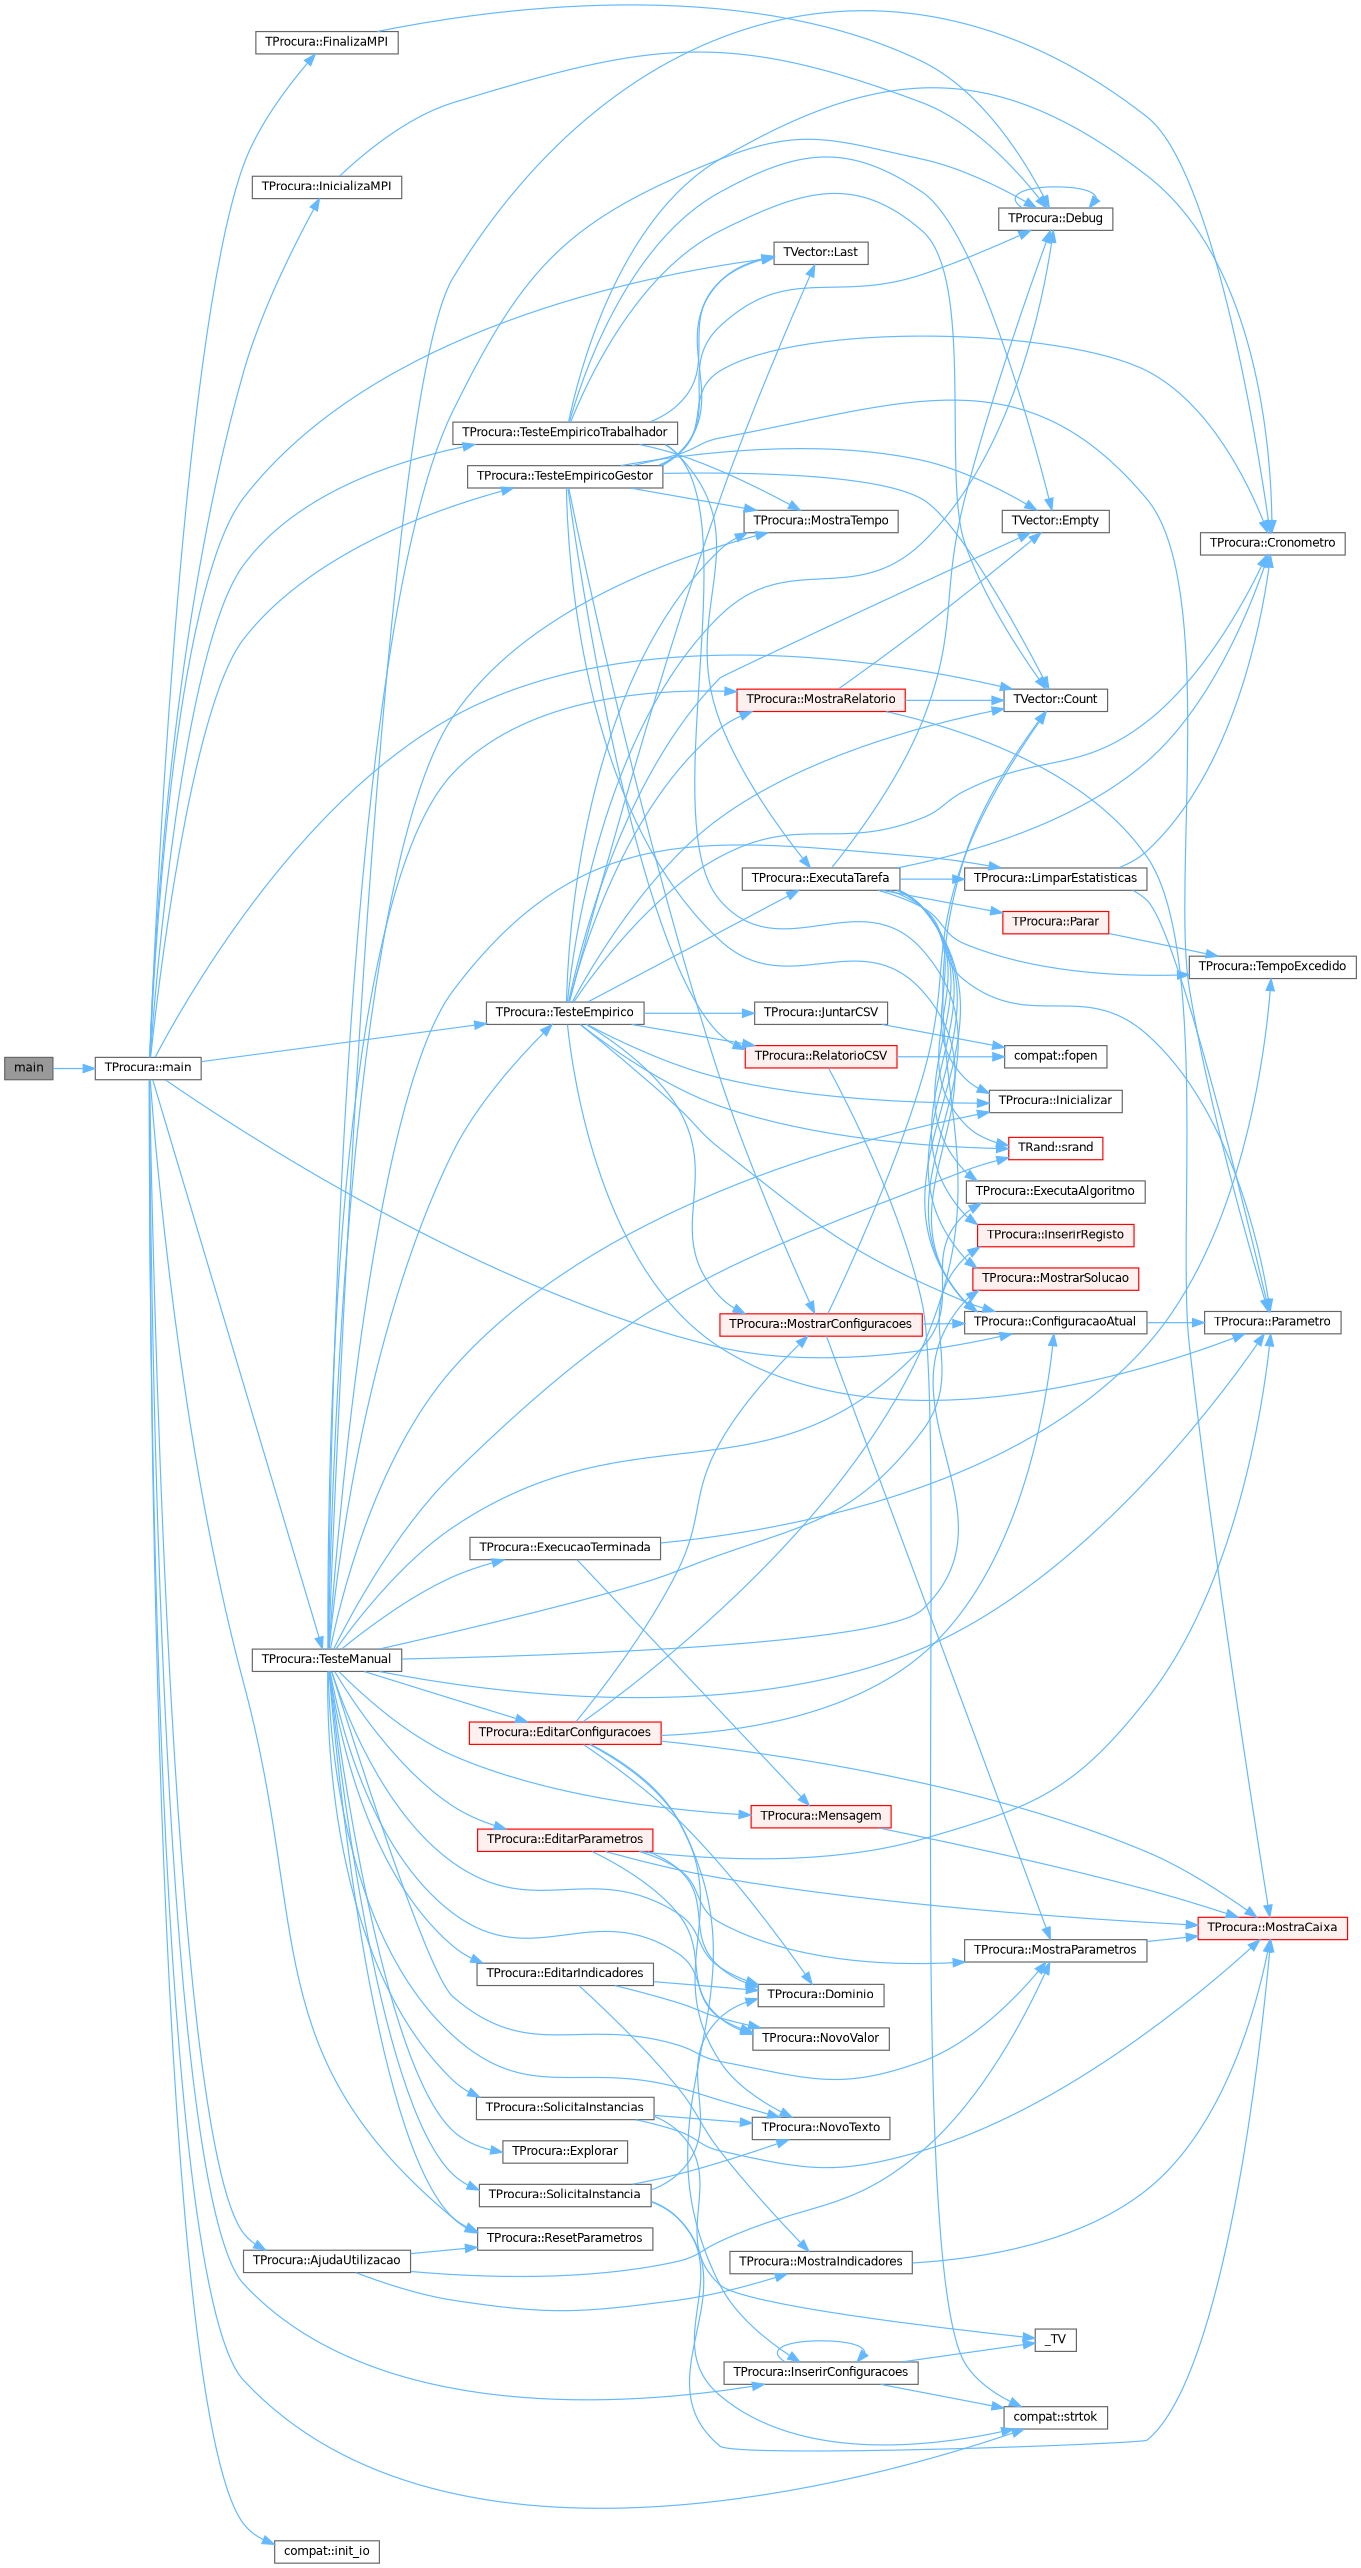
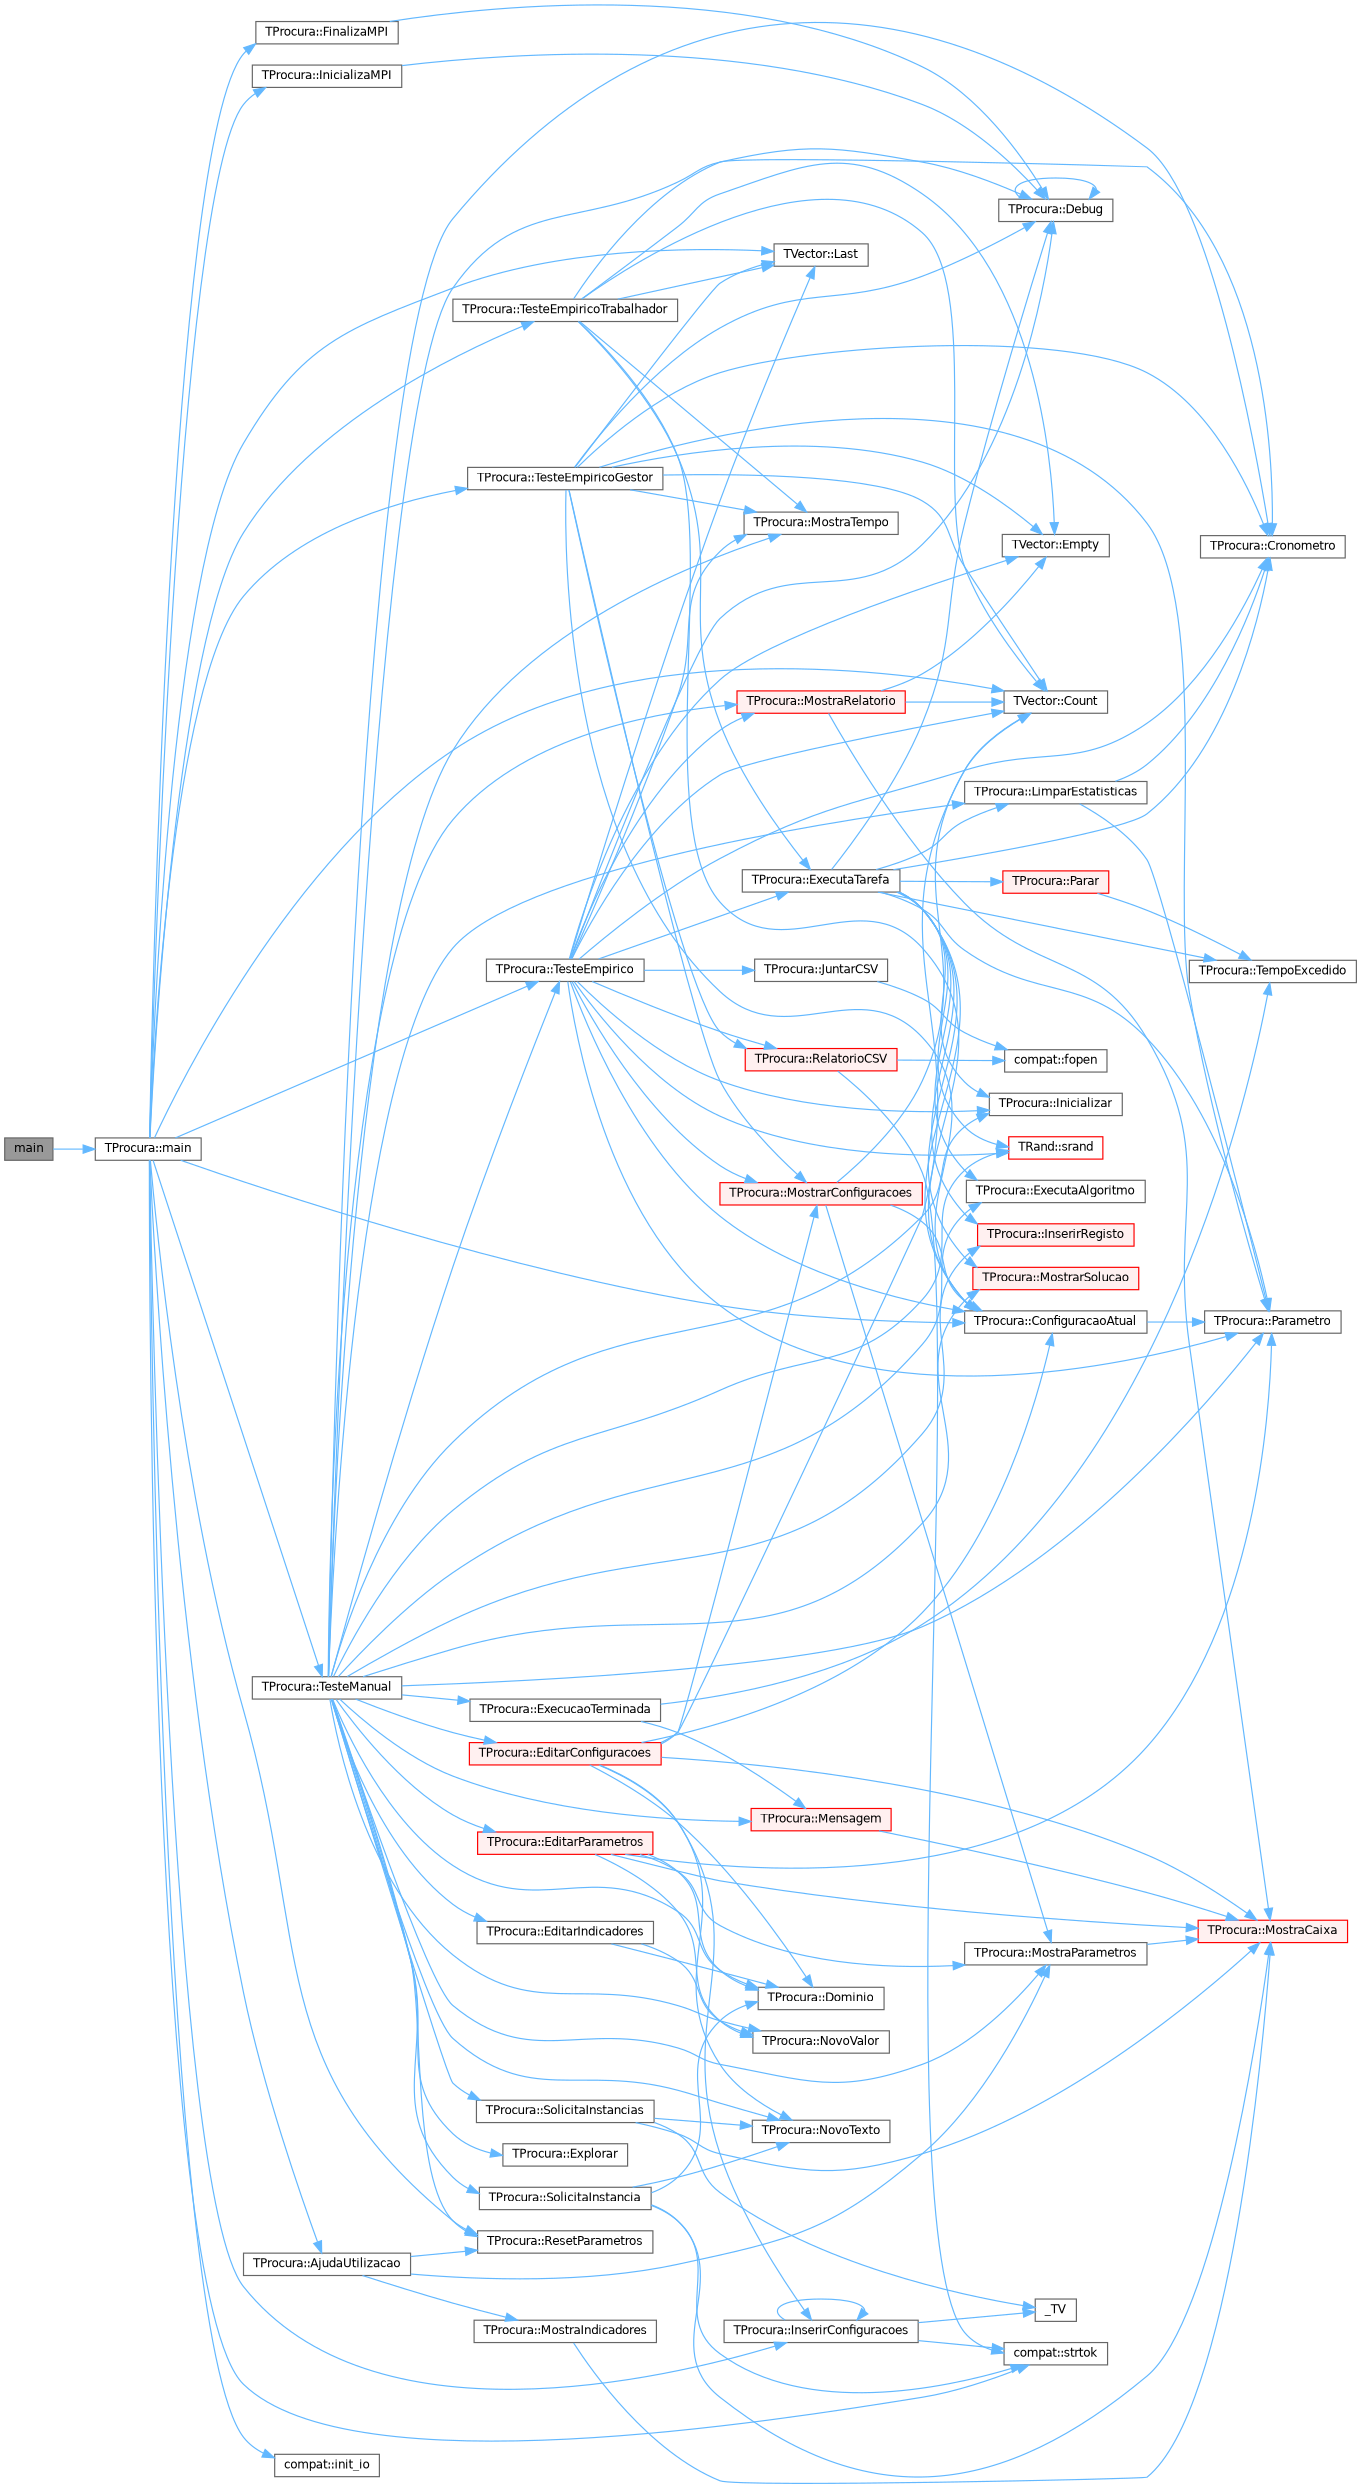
(707, 2132) -> none
